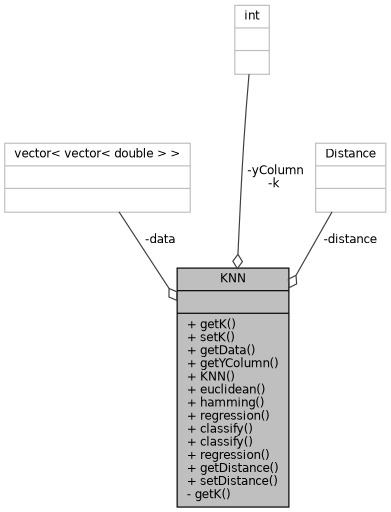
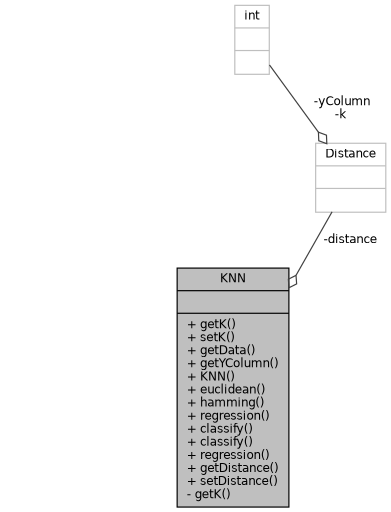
(242, 164) -> (294, 99)
(97, 178) -> none
